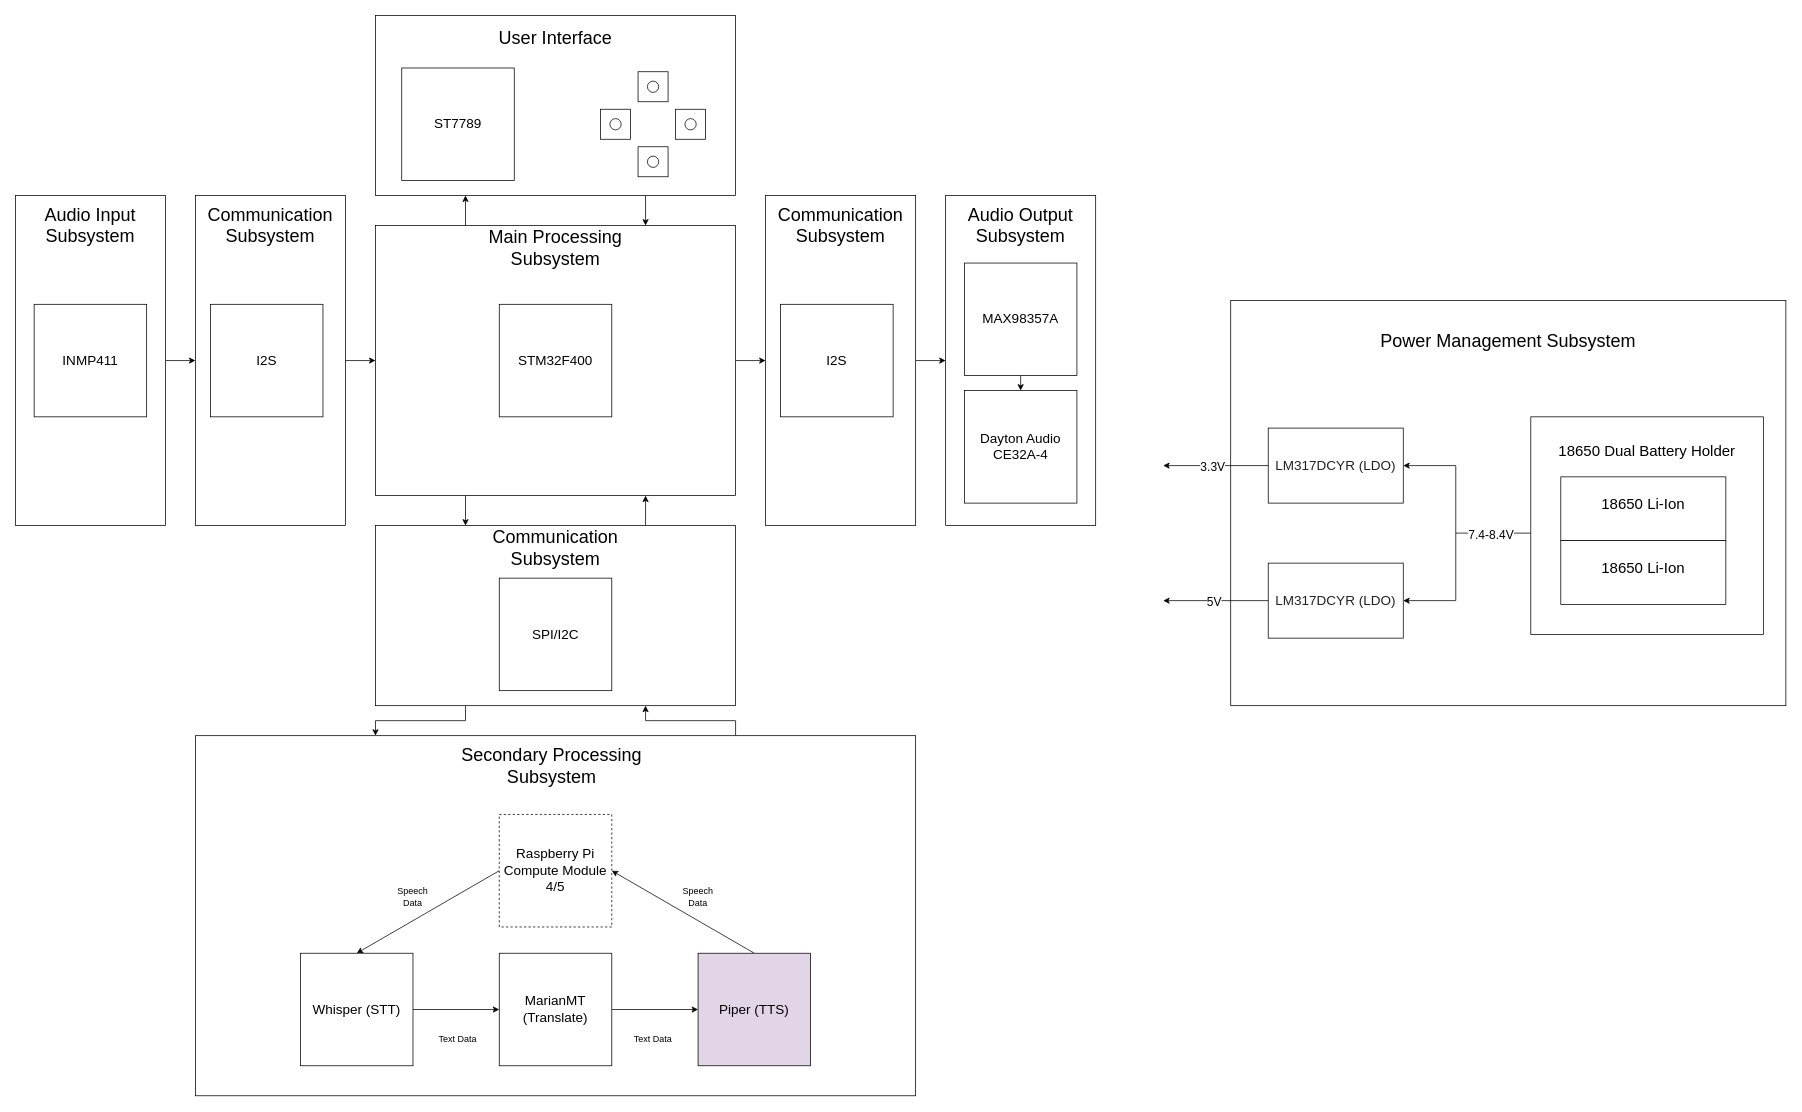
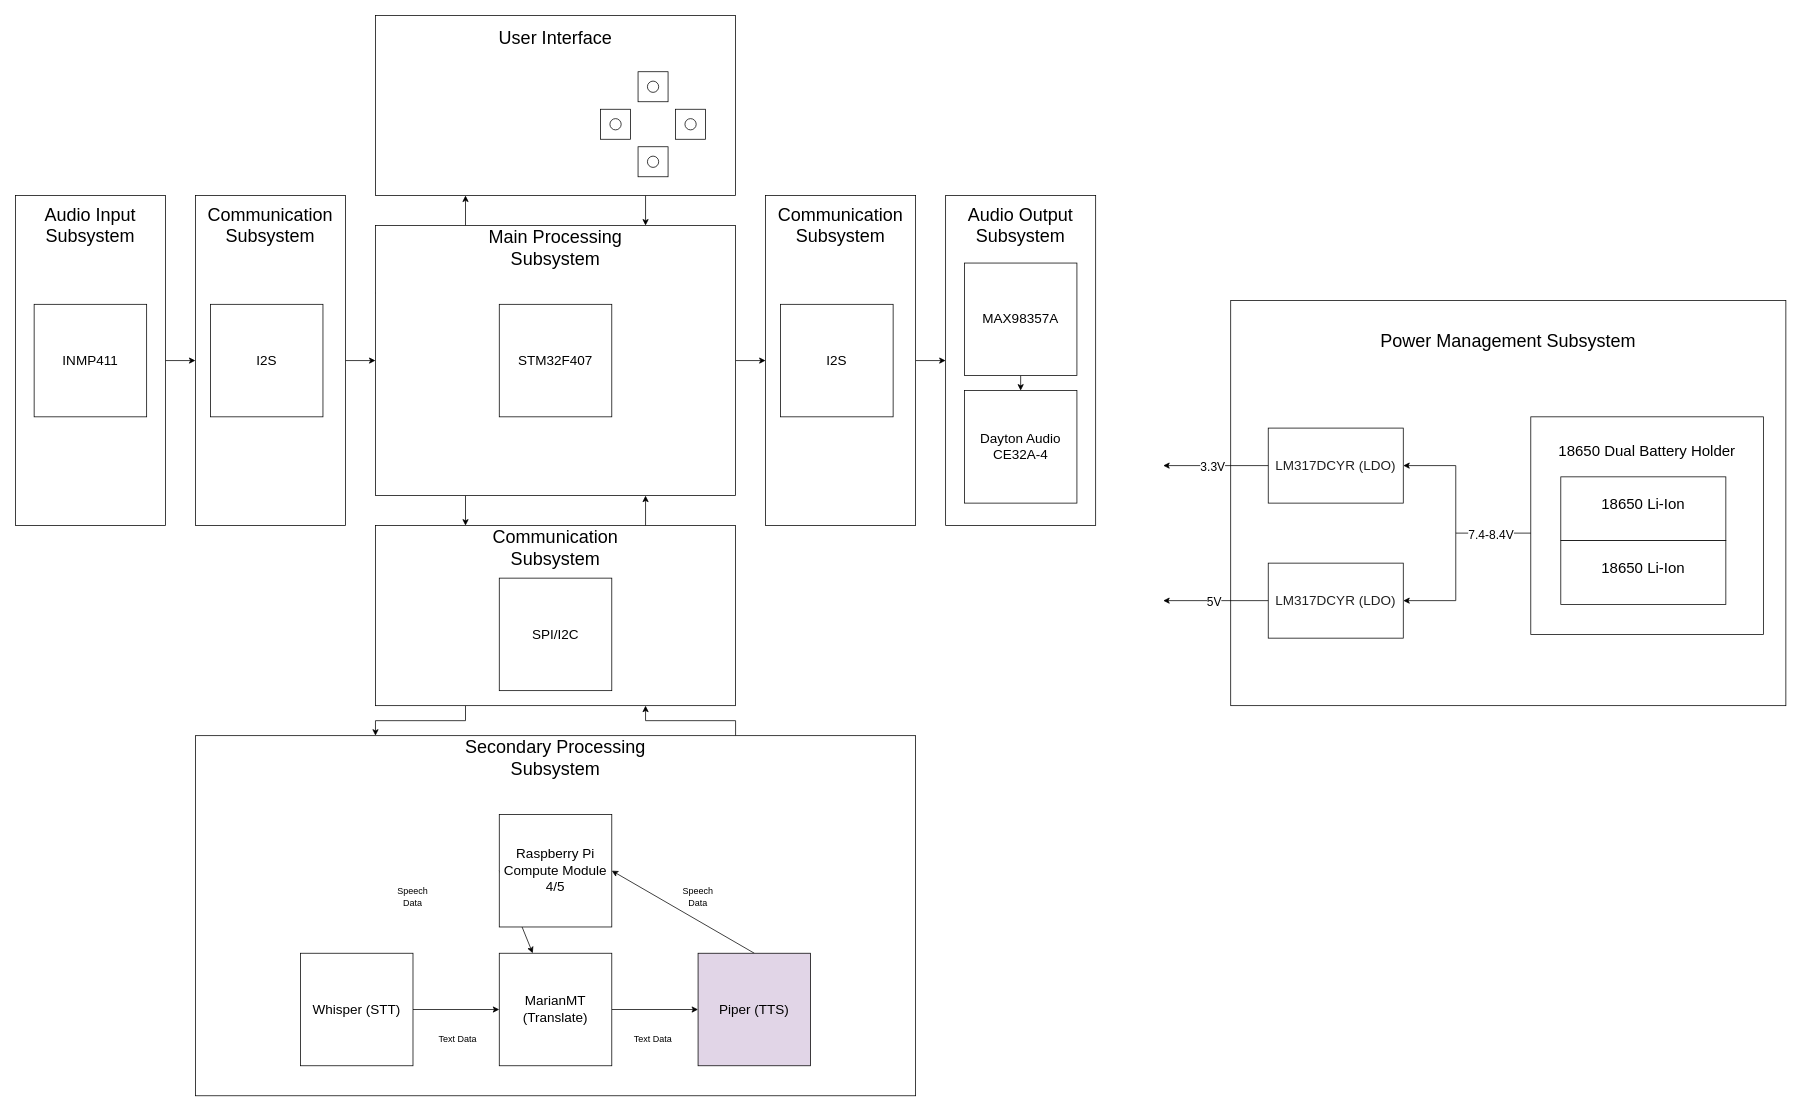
(458, 124) -> none
(555, 360) -> (555, 360)
(552, 765) -> (555, 758)
(555, 870) -> (555, 870)
(430, 910) -> (526, 936)
